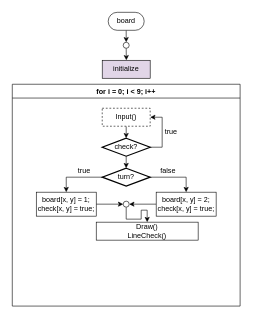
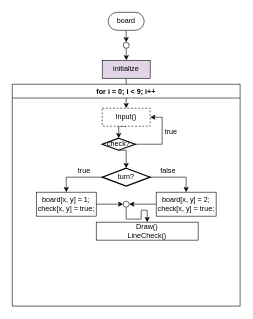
none -> (126, 102)
(126, 147) -> (119, 144)
